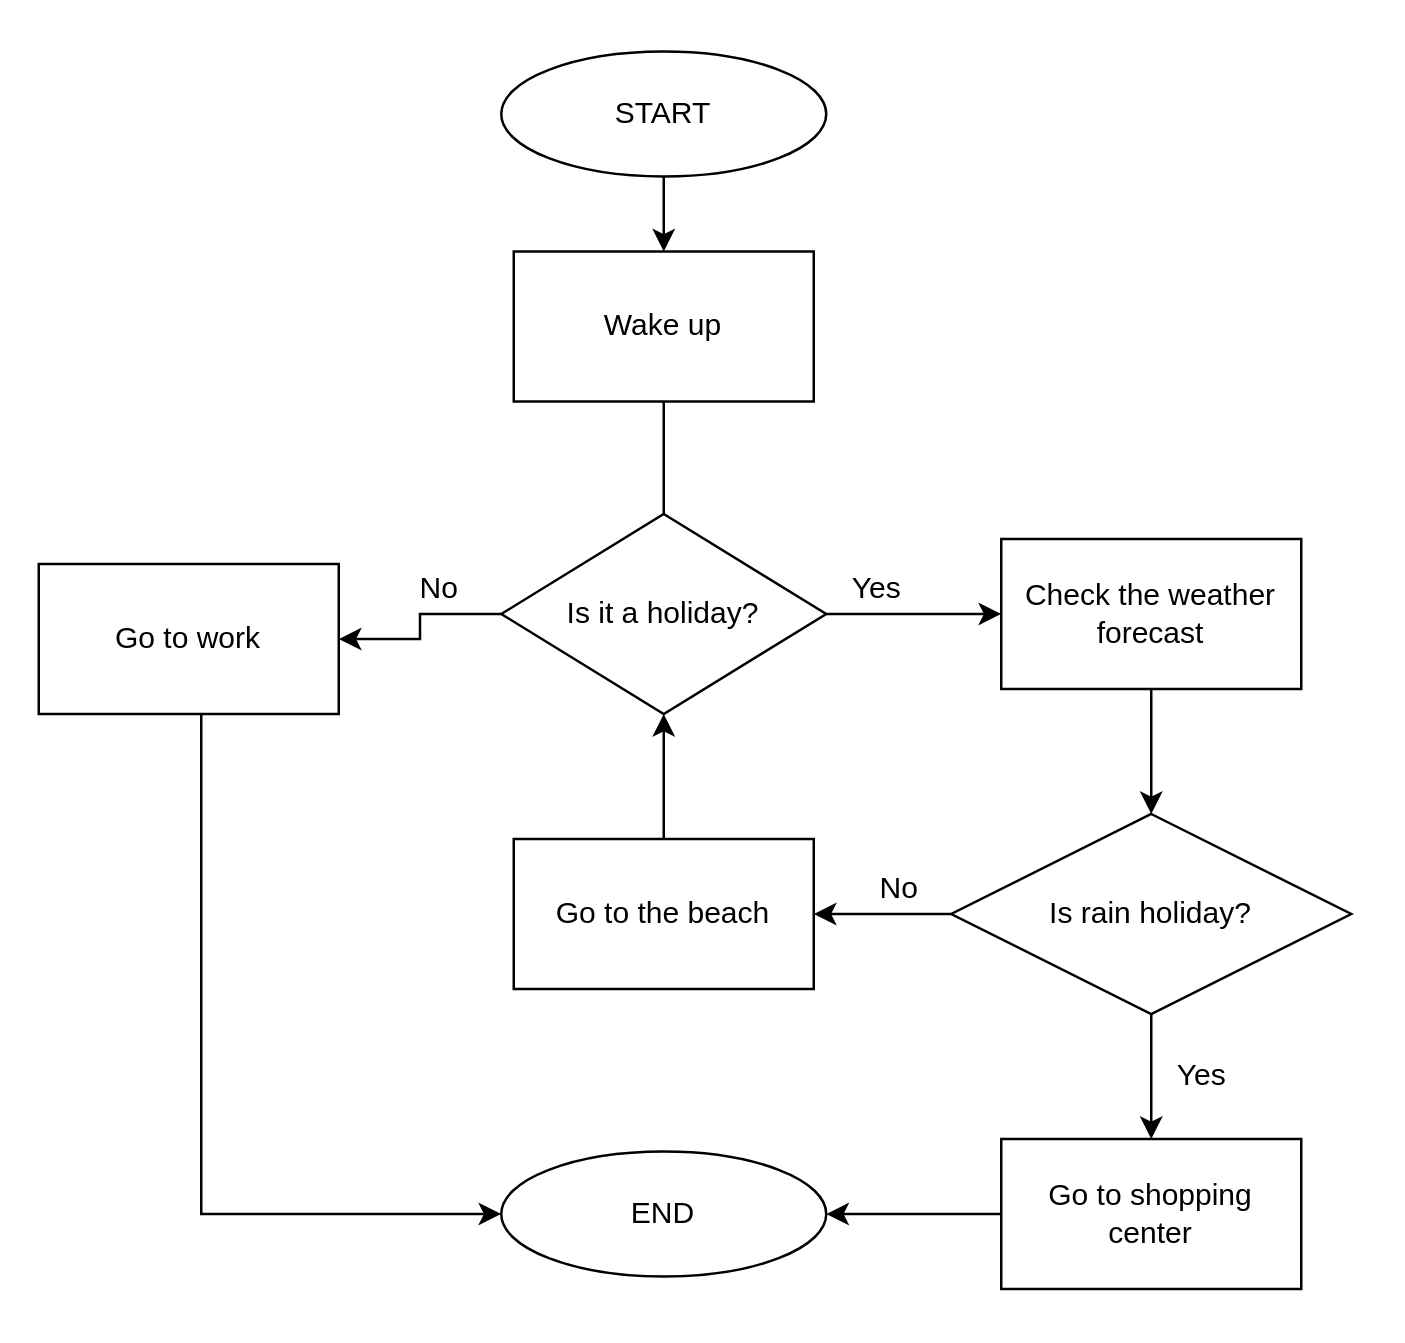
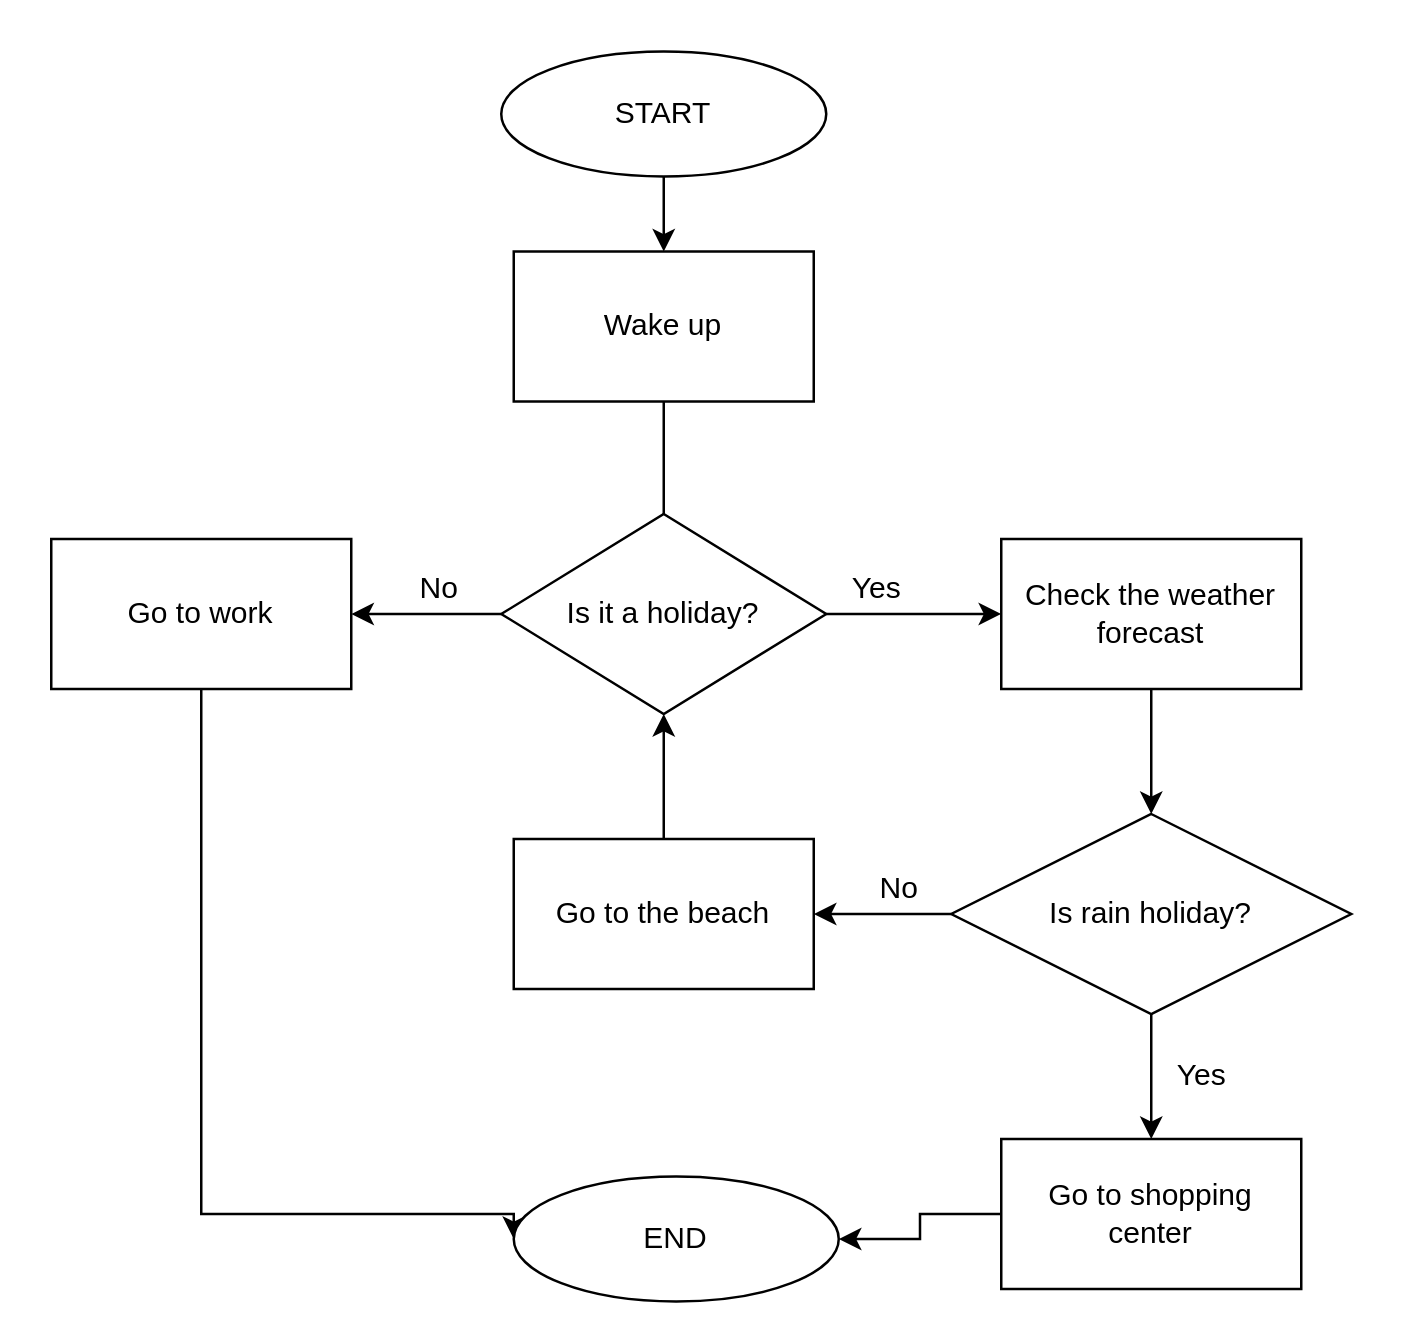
(189, 639) -> (201, 614)
(664, 1214) -> (676, 1239)
